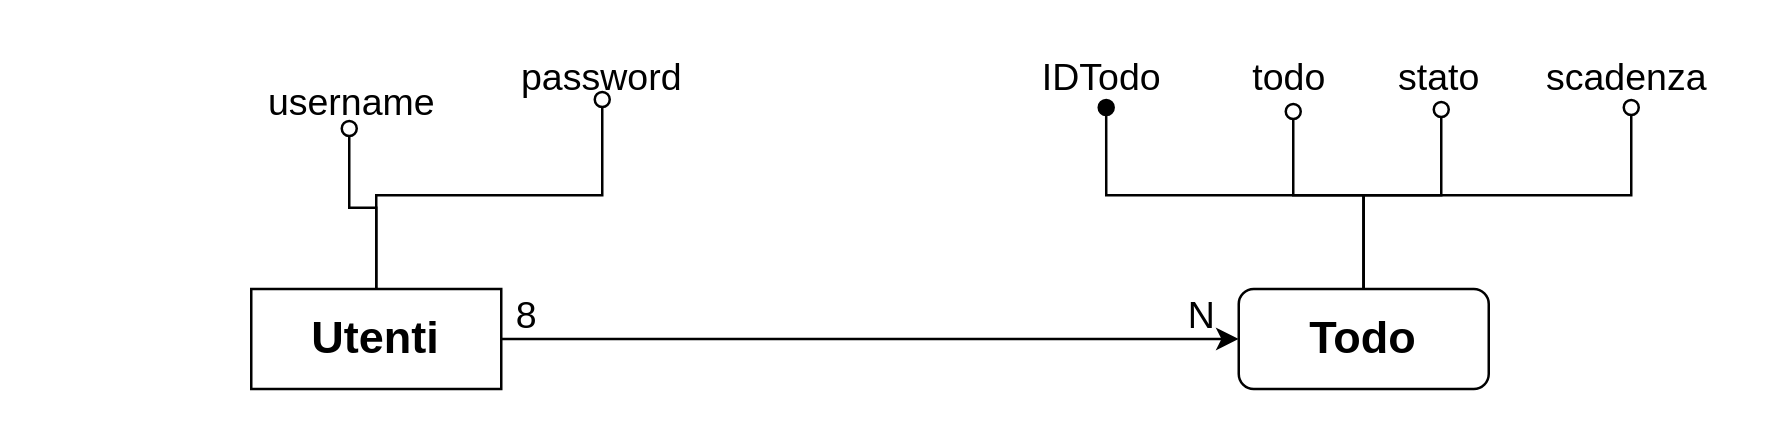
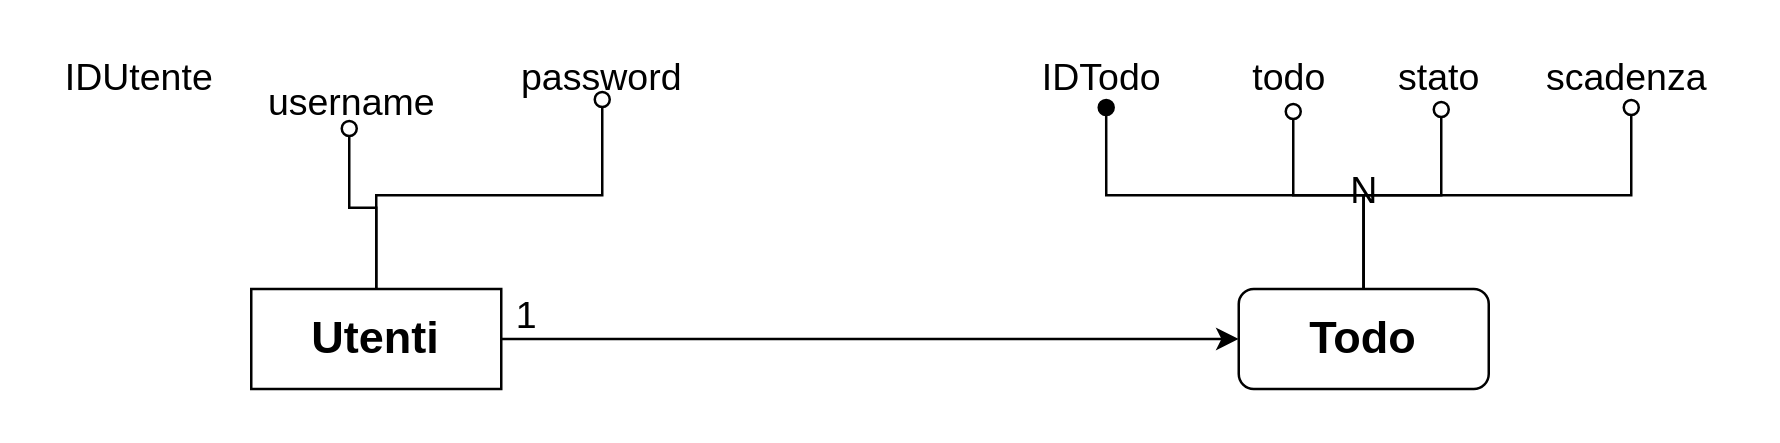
none -> (139, 76)
(528, 314) -> (528, 314)
(1201, 314) -> (1364, 189)
